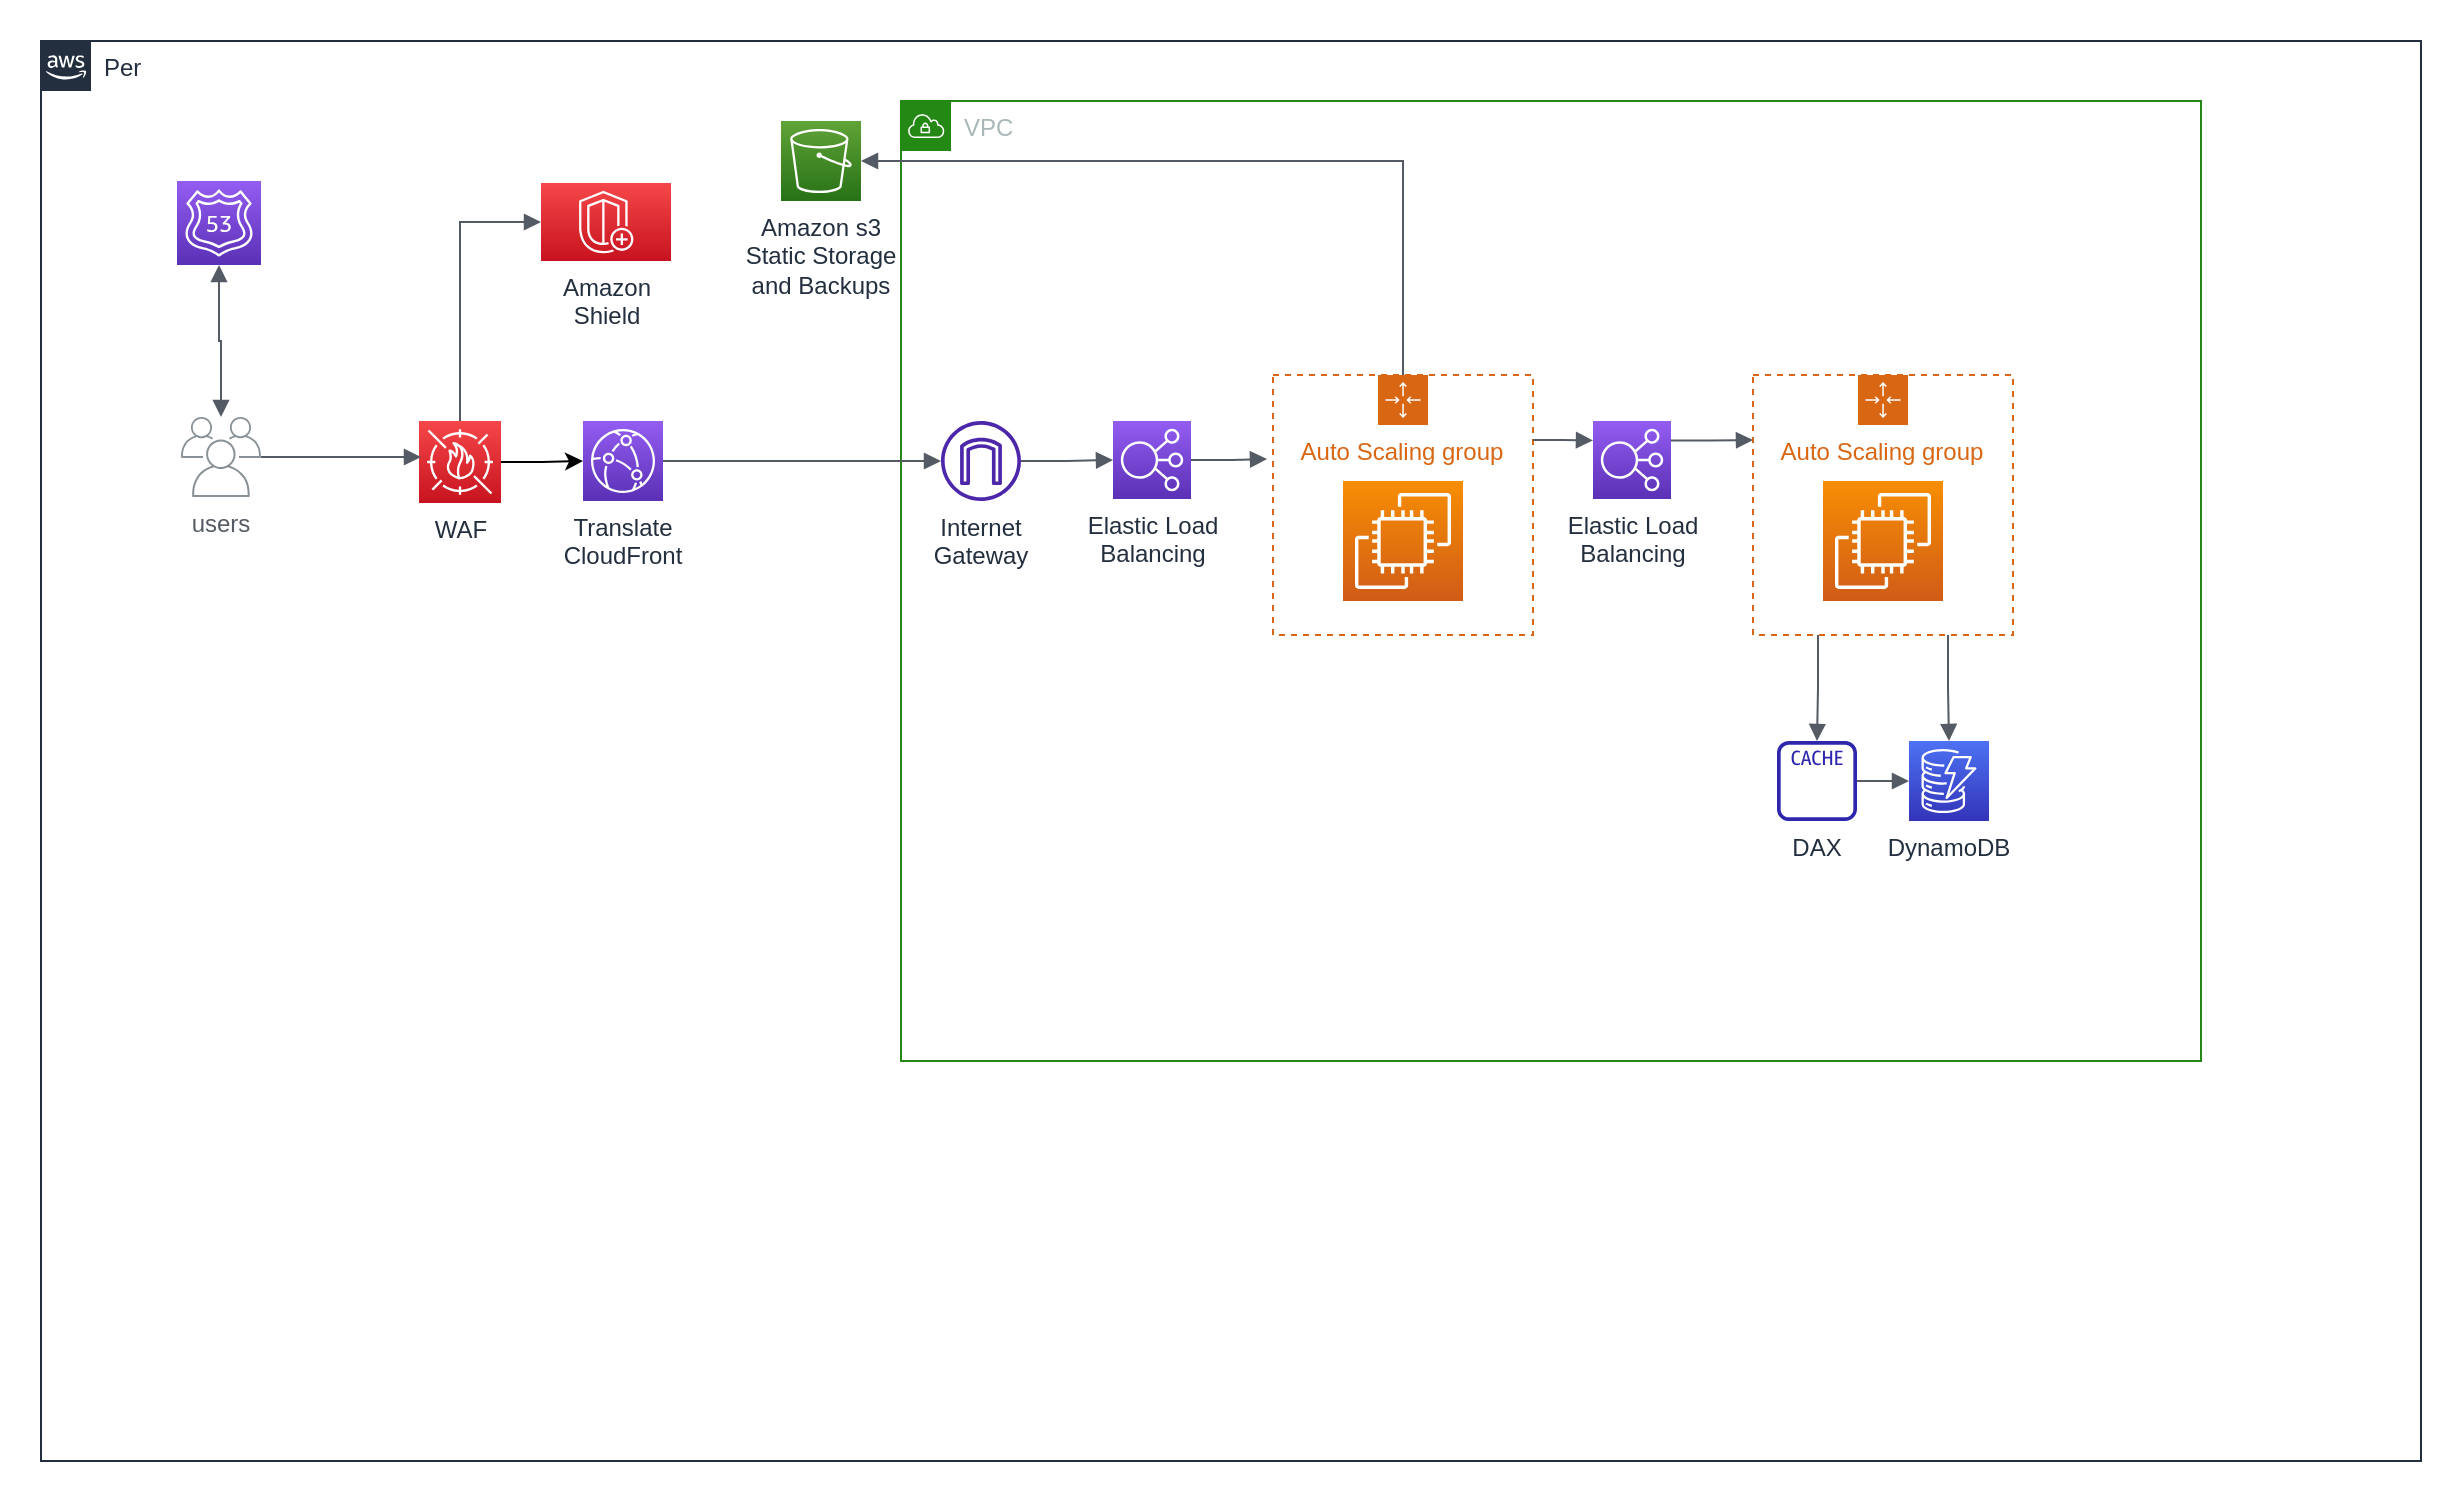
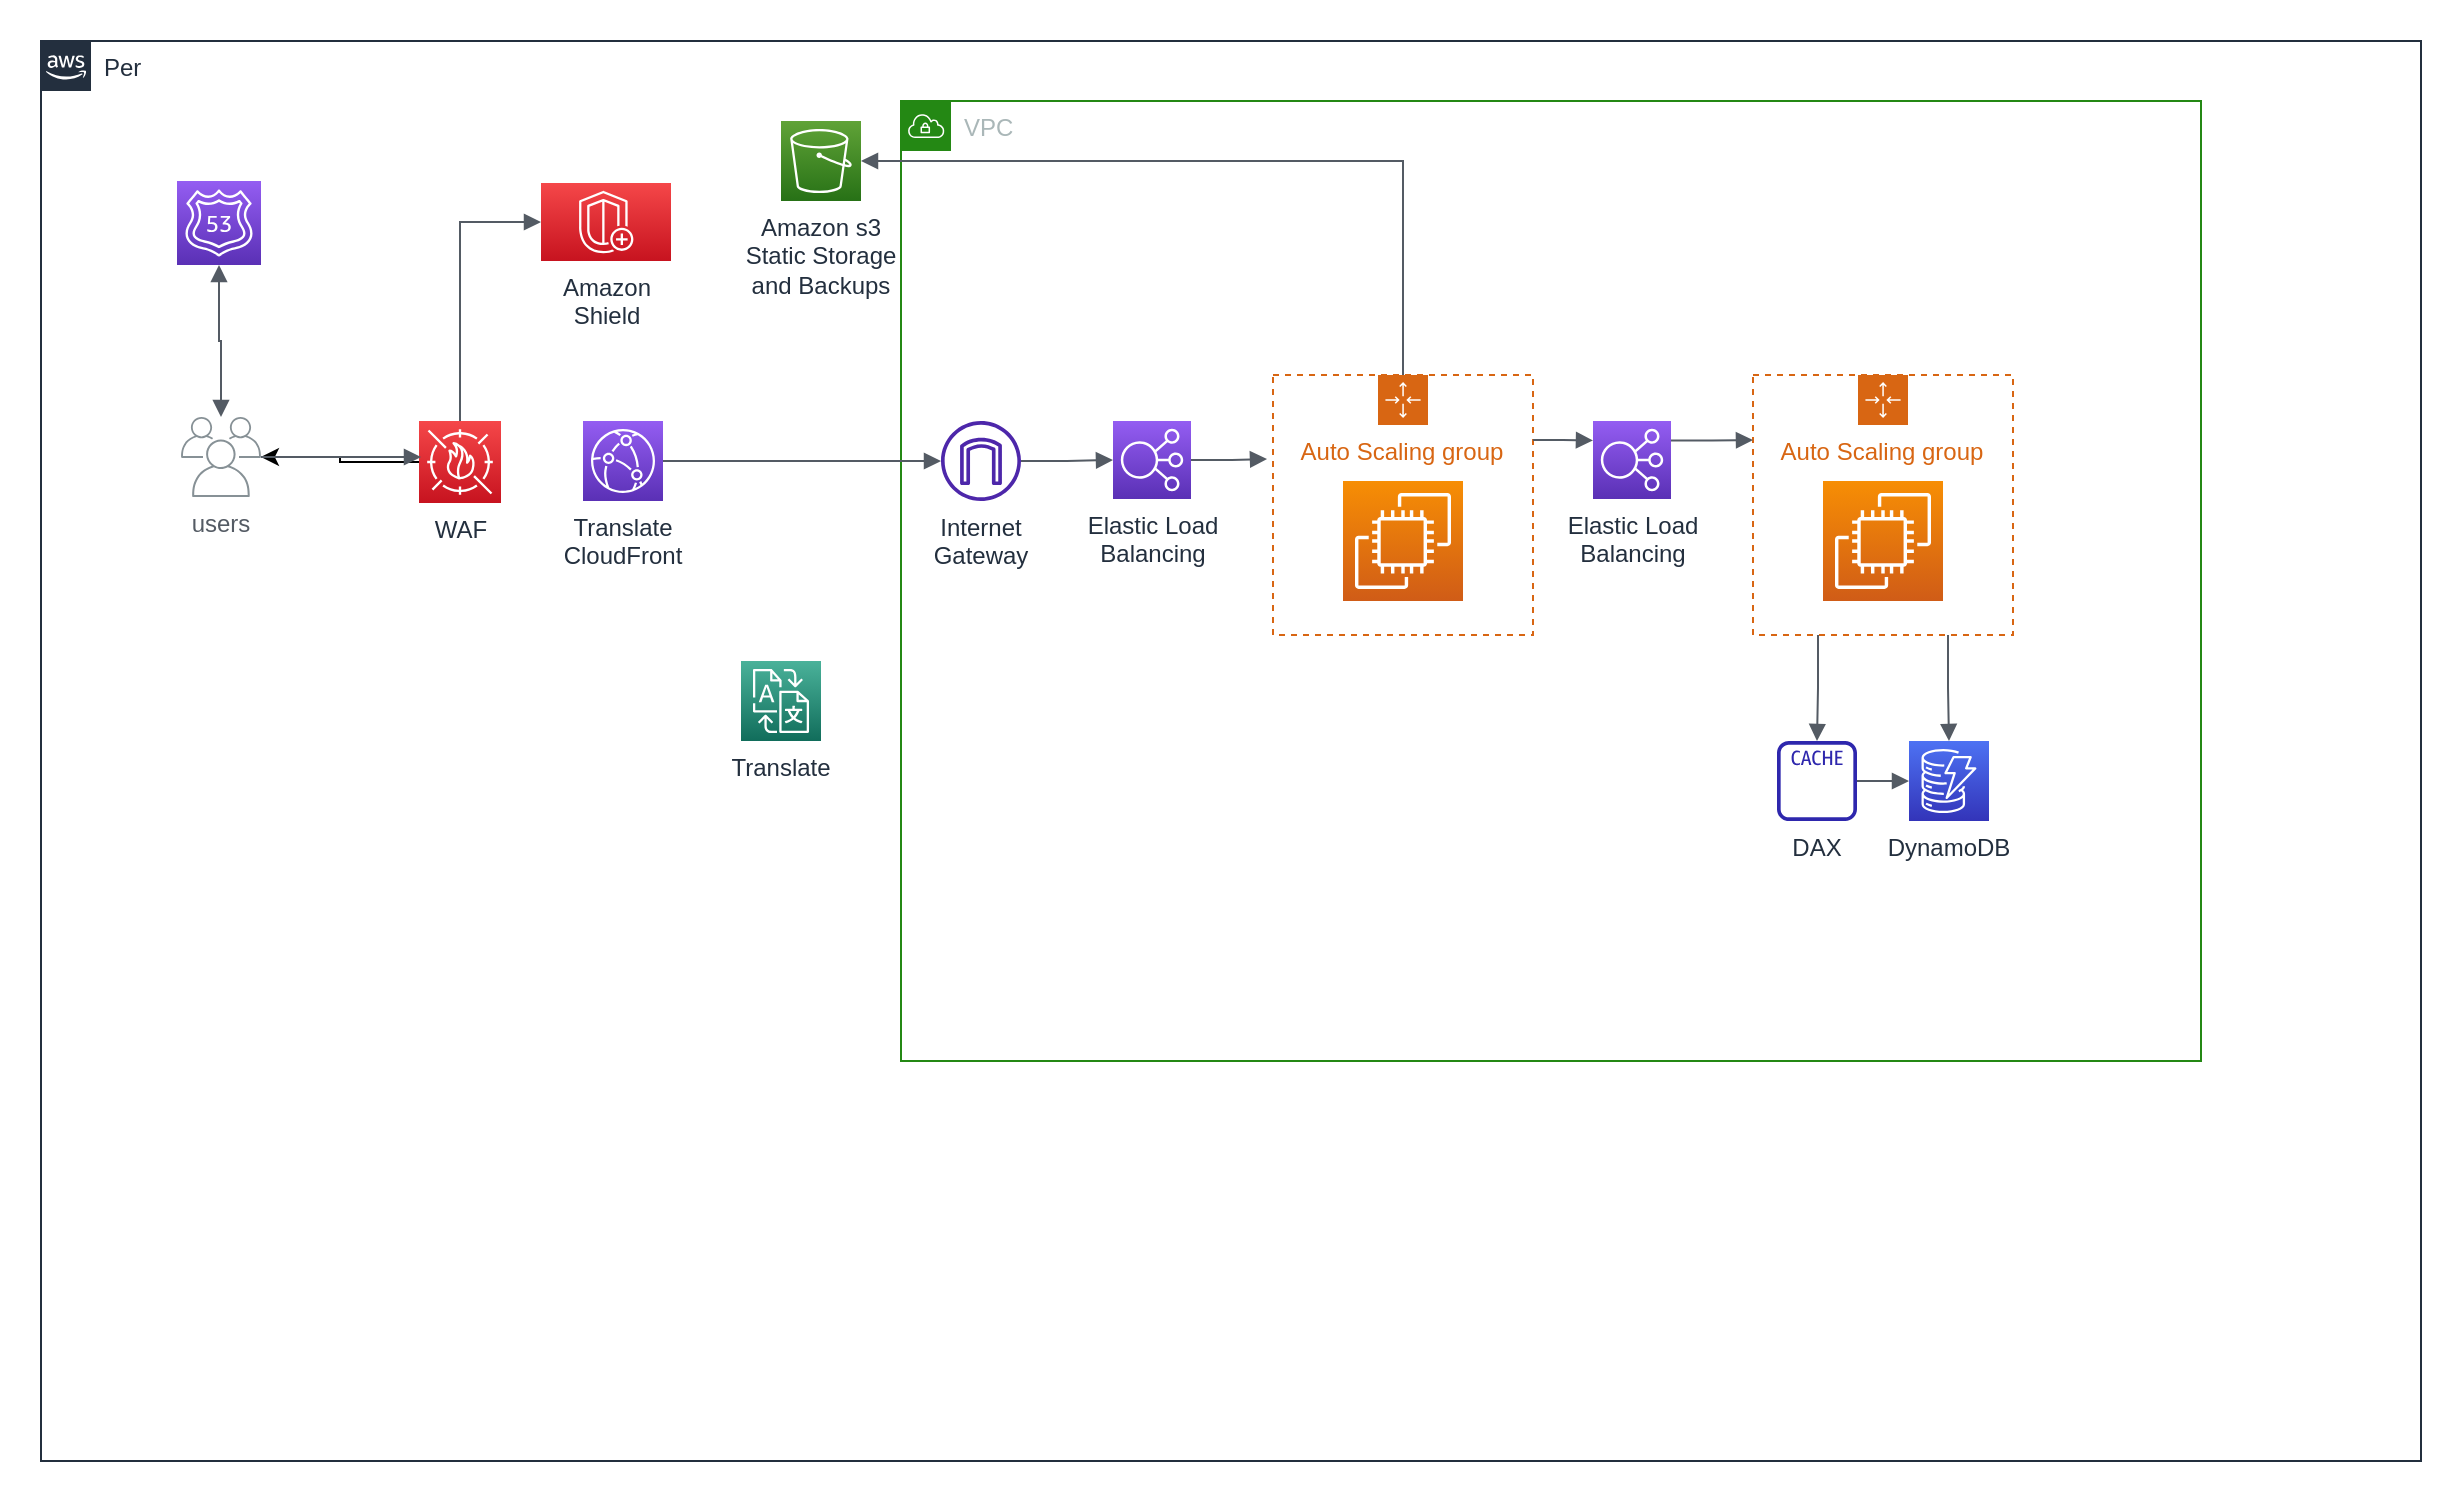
(535, 462) -> (379, 462)
none -> (781, 701)
